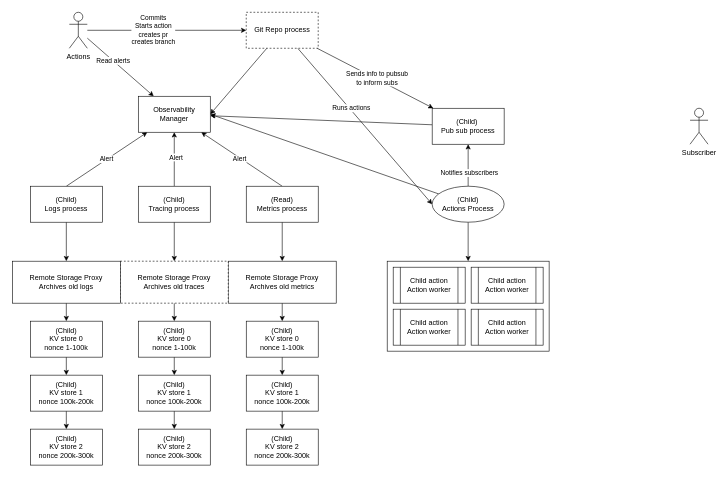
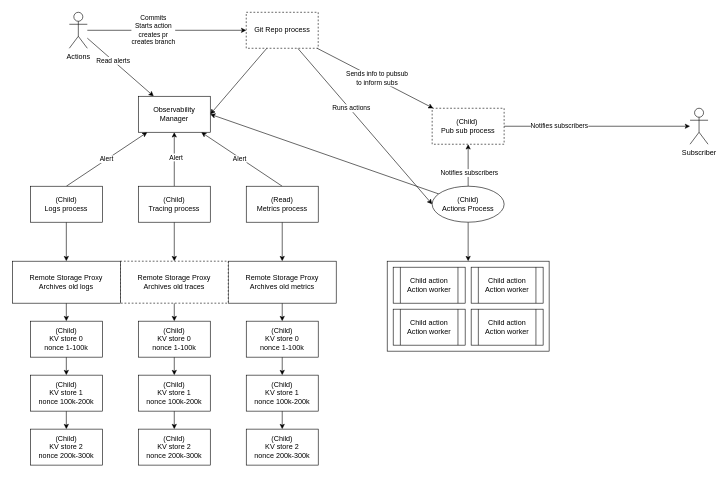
(326, 121) -> none
(468, 126) -> (468, 126)
none -> (559, 126)
